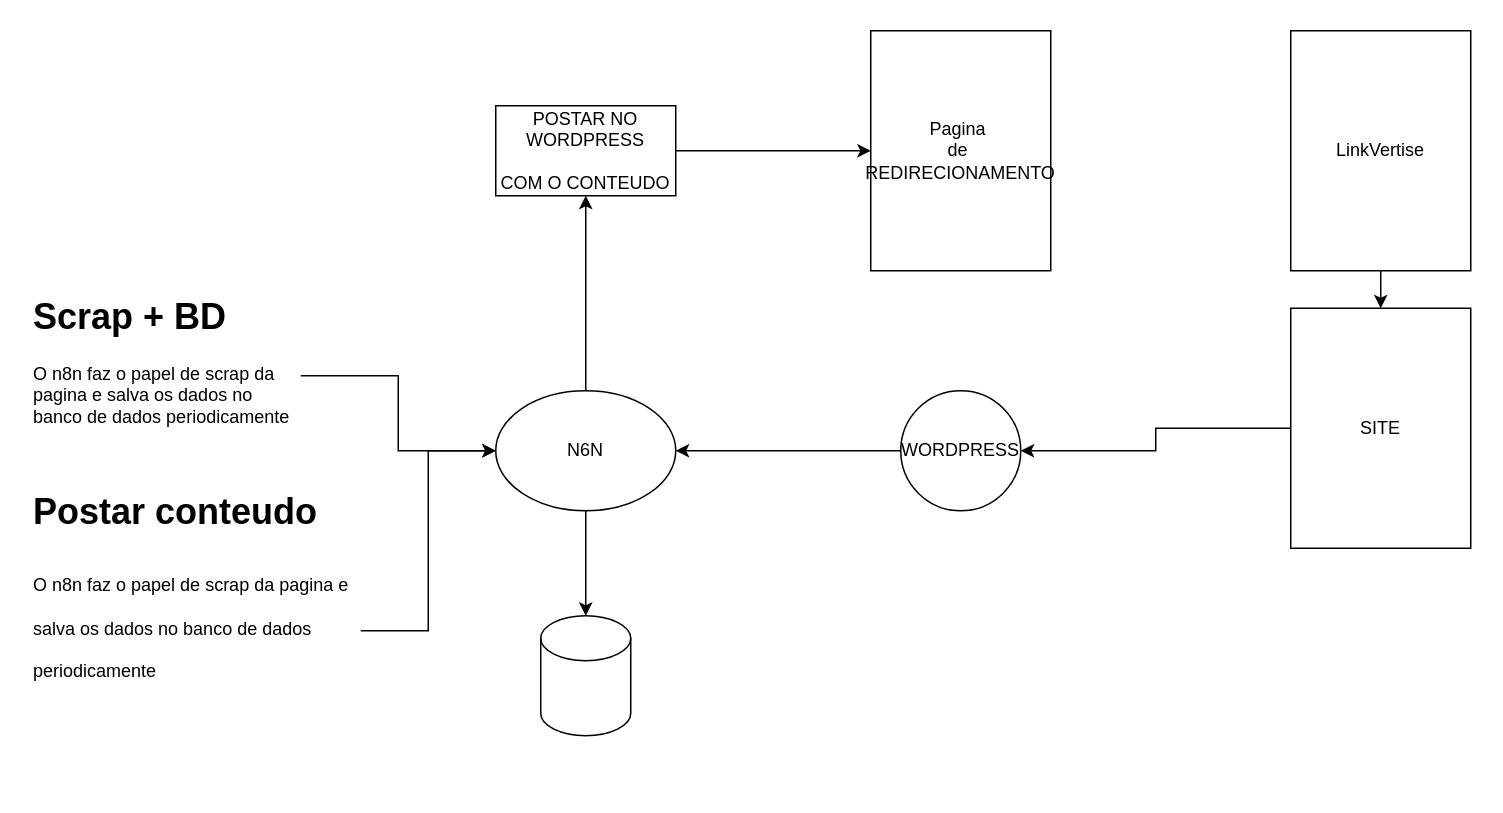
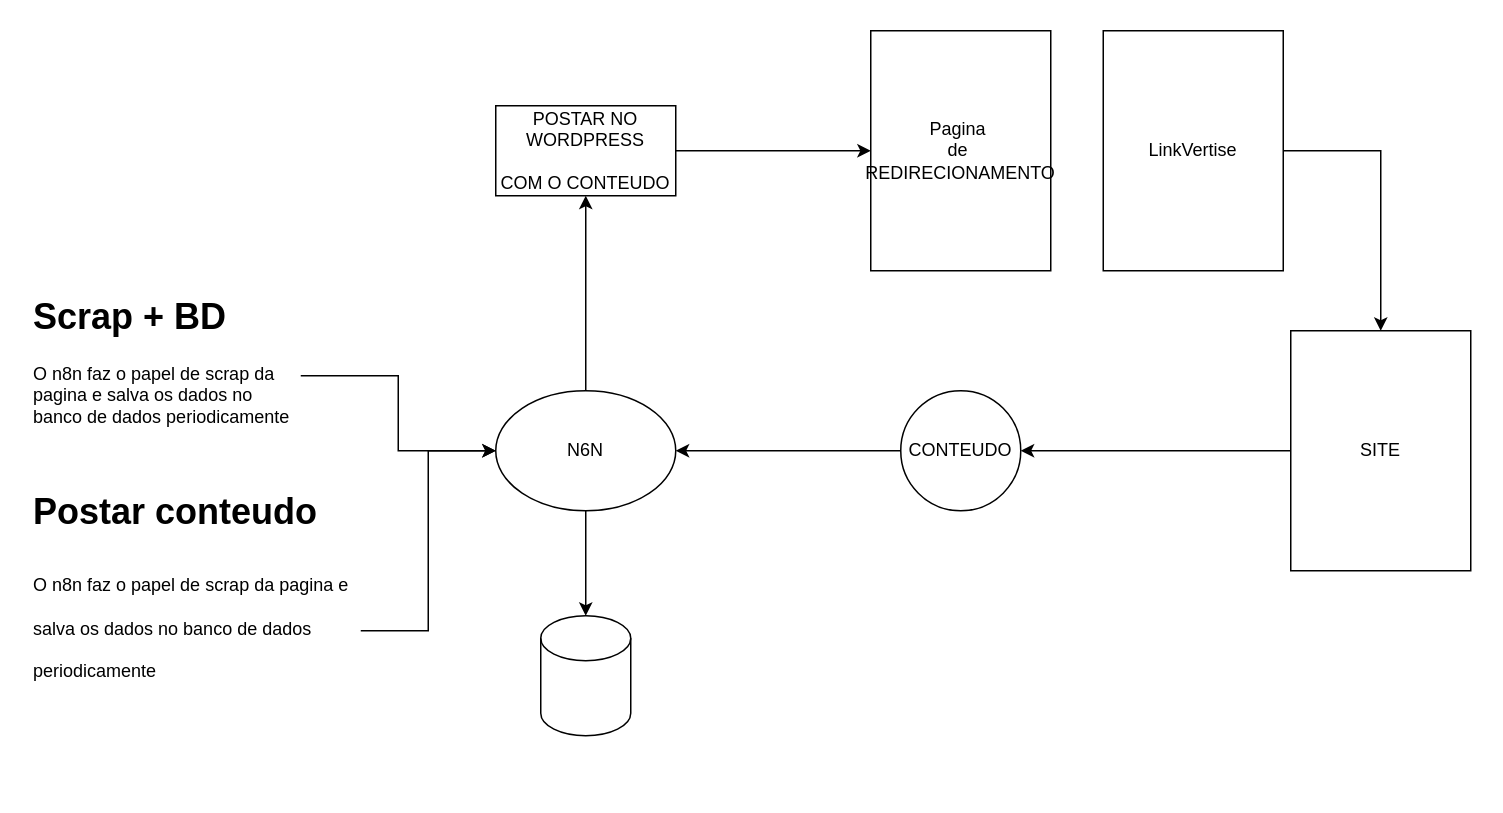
(1381, 151) -> (1193, 151)
(1381, 428) -> (1381, 451)
(961, 451) -> (961, 451)
